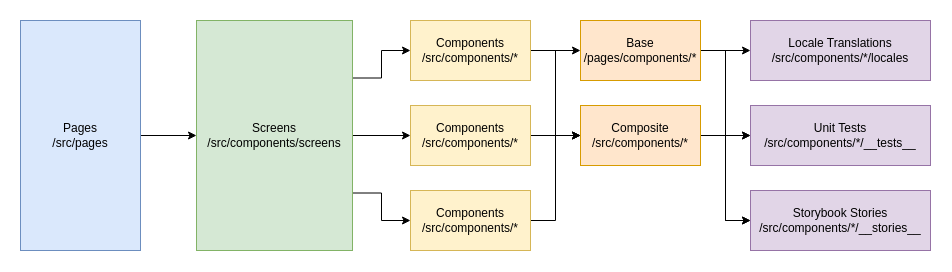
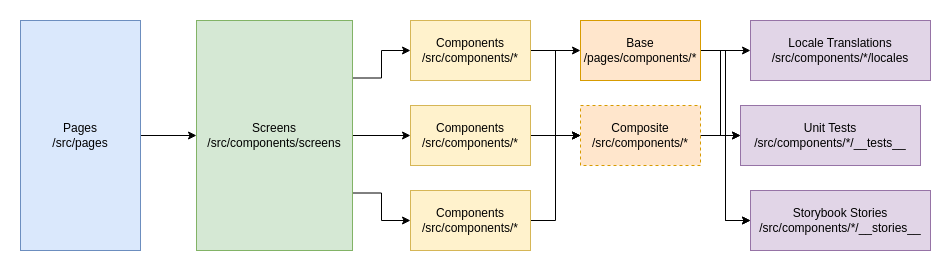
(641, 136) -> (641, 136)
(841, 136) -> (831, 136)
